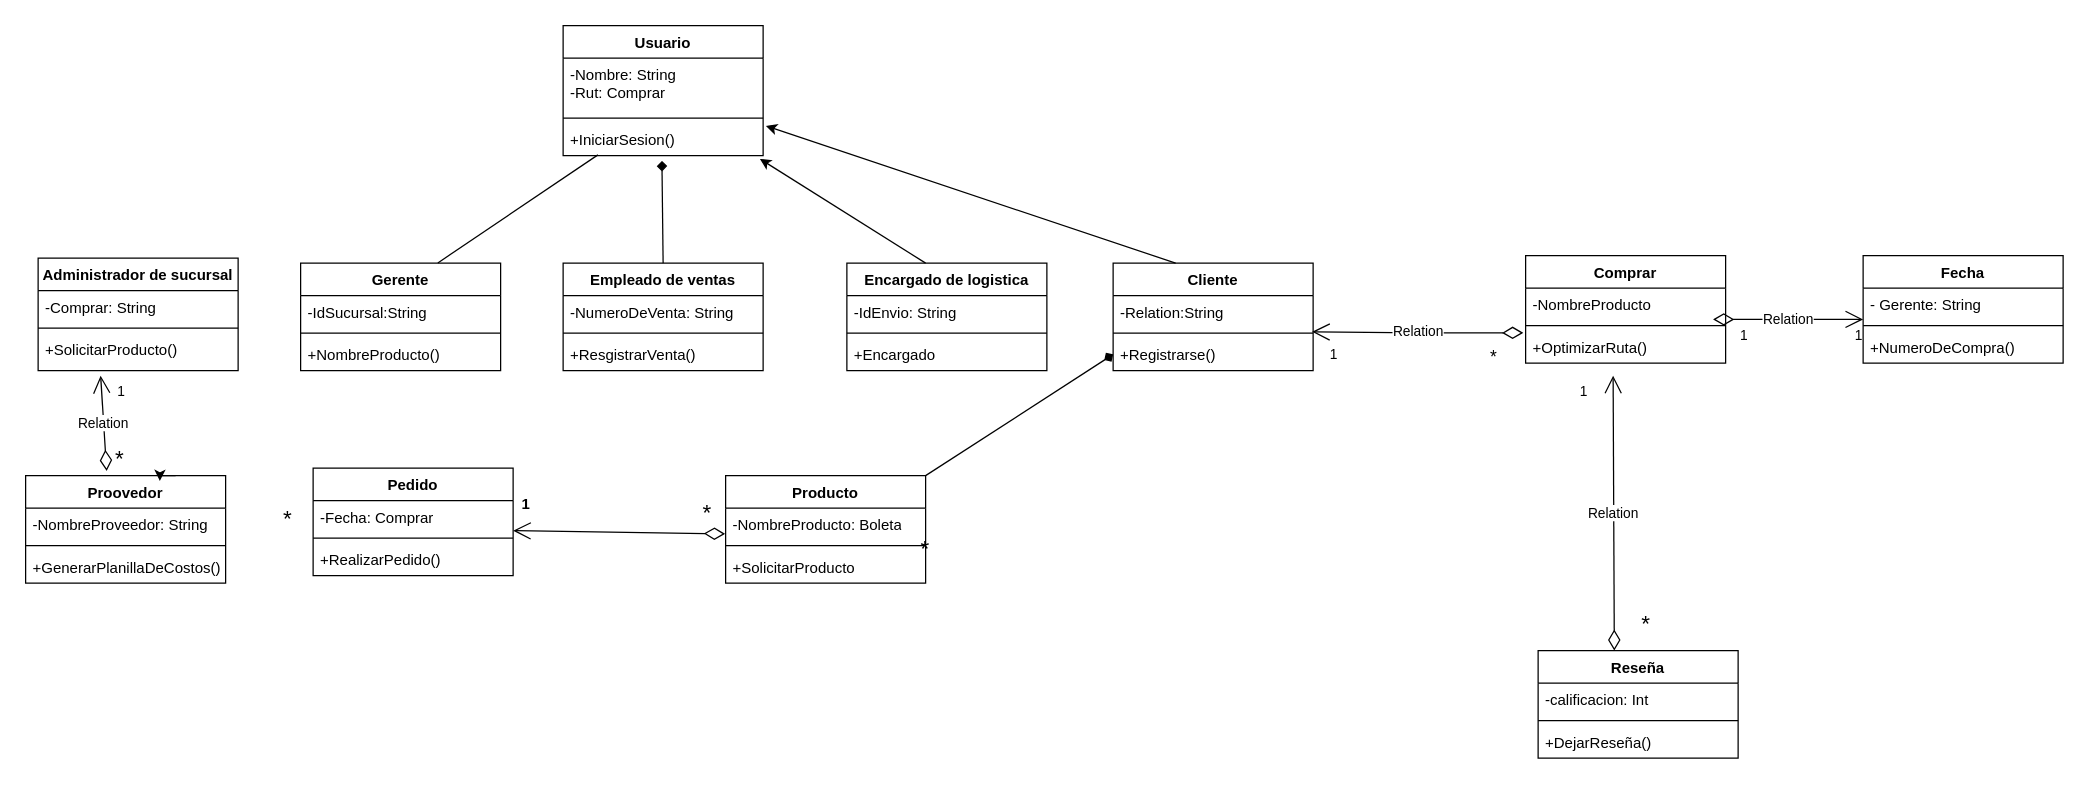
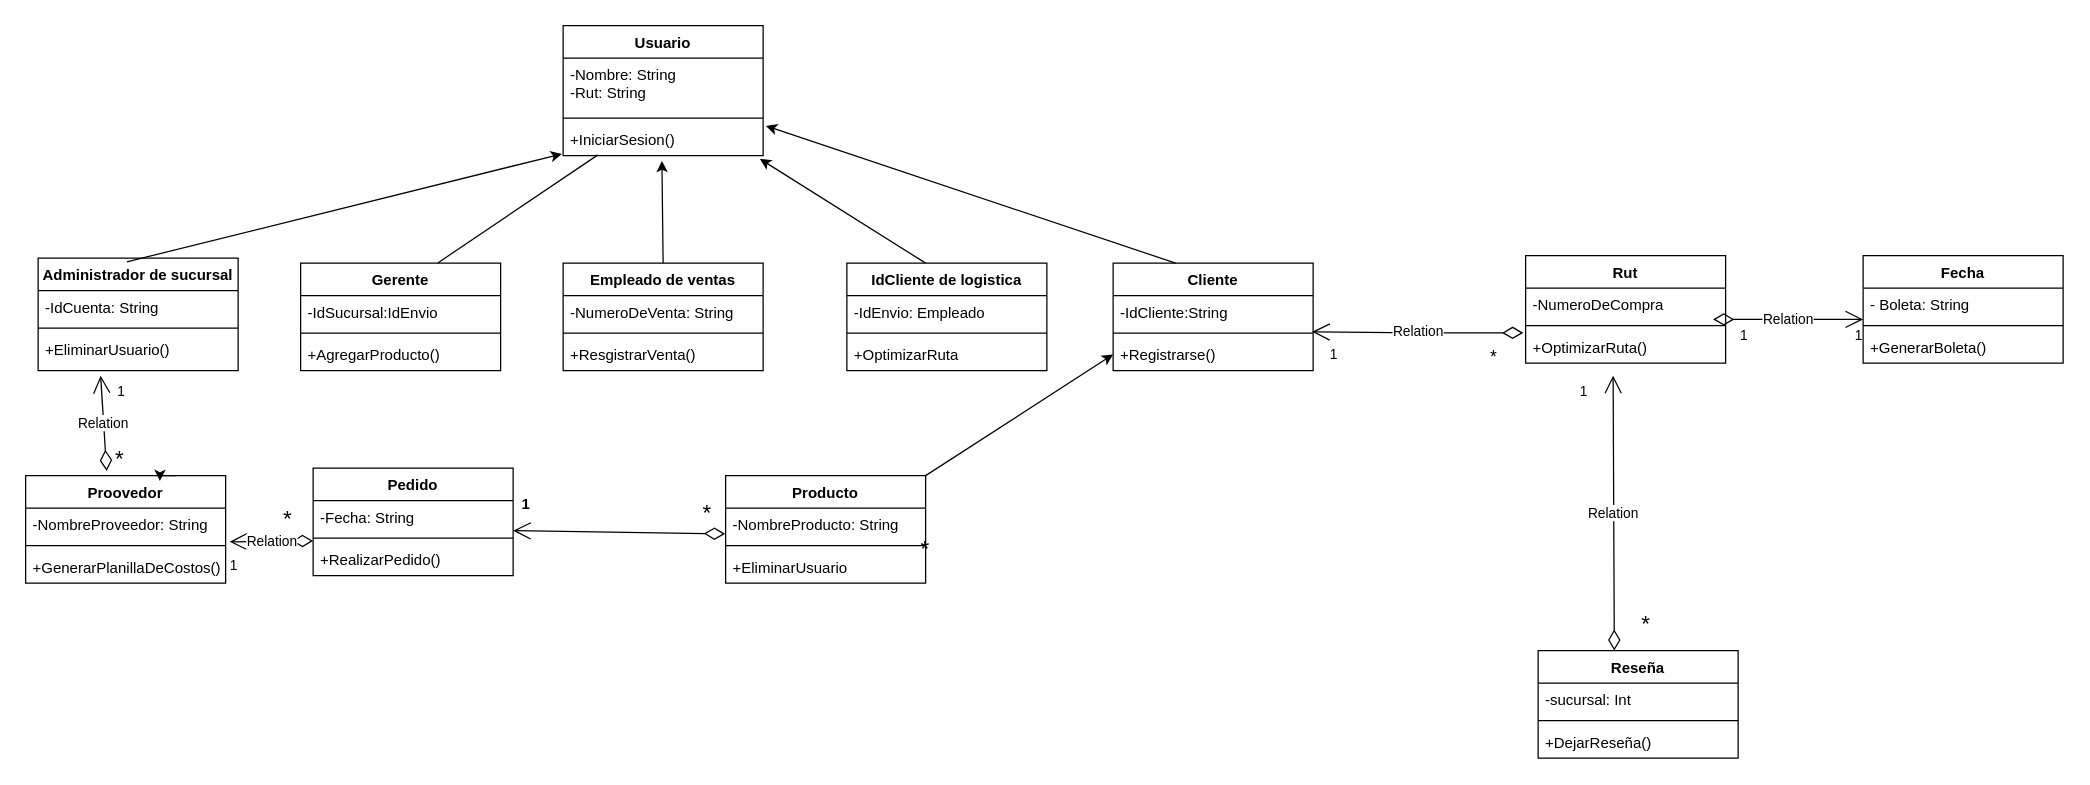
(628, 85) -> (628, 85)
(662, 172) -> (662, 171)
none -> (341, 209)
(1626, 273) -> (1626, 273)
(947, 281) -> (947, 281)
(1596, 306) -> (1596, 306)
(1934, 306) -> (1928, 306)
(107, 308) -> (111, 308)
(378, 313) -> (382, 313)
(914, 313) -> (922, 313)
(1180, 313) -> (1184, 313)
(1942, 348) -> (1936, 348)
(124, 351) -> (113, 351)
(380, 356) -> (384, 356)
(896, 356) -> (909, 356)
(1104, 360) -> (1105, 360)
(380, 518) -> (374, 518)
(824, 526) -> (824, 526)
none -> (263, 541)
(803, 568) -> (793, 568)
(1610, 701) -> (1599, 701)
